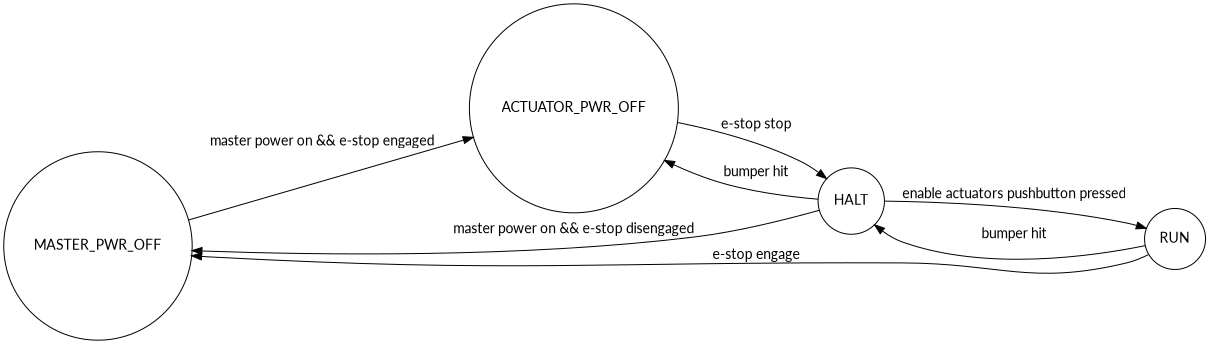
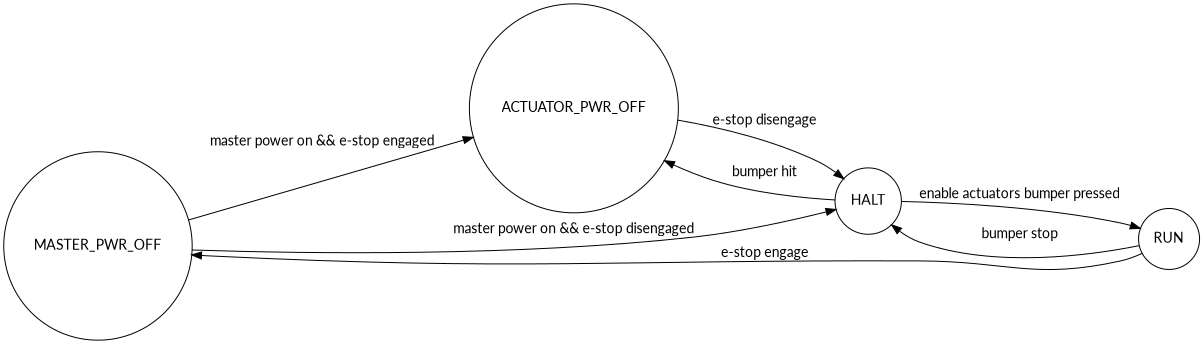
(756, 125) -> (765, 121)
(1014, 195) -> (1020, 195)
(1014, 234) -> (1020, 234)
(512, 251) -> (510, 250)
